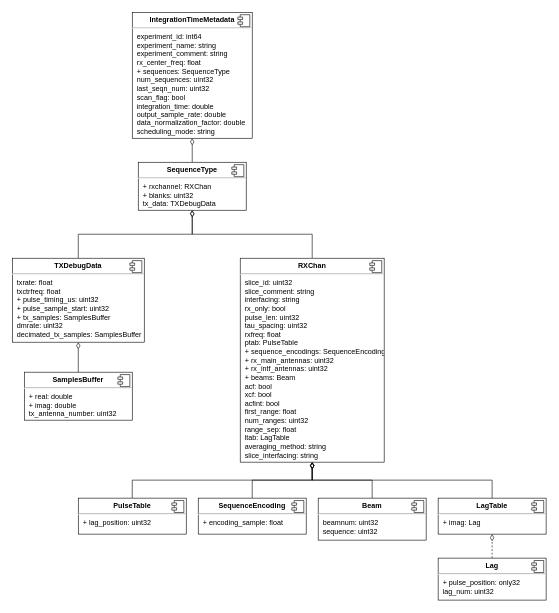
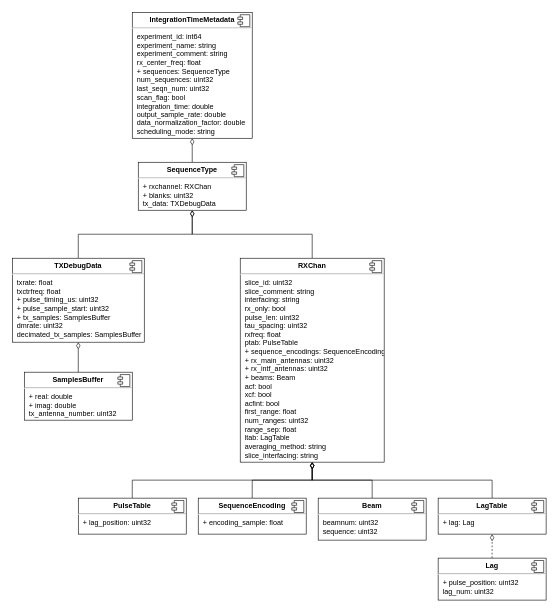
(457, 498) -> (455, 498)
(480, 558) -> (480, 558)
